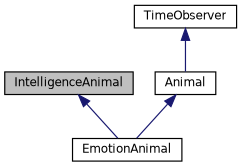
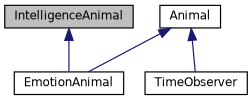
(185, 56) -> (194, 56)
